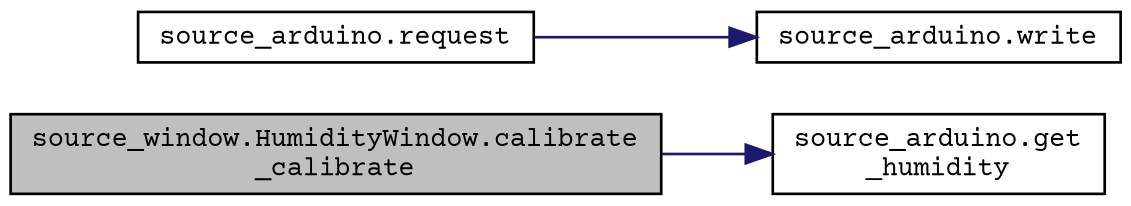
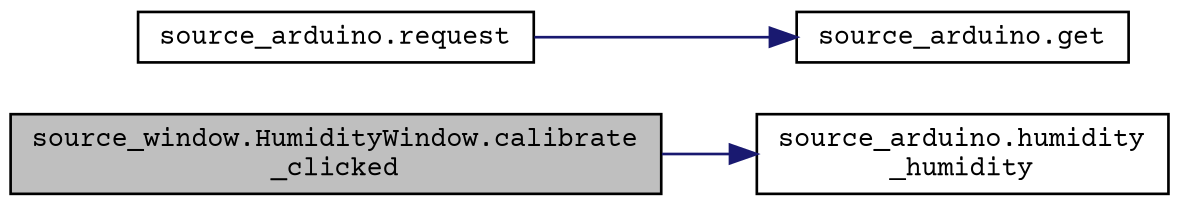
(939, 37) -> (963, 37)
(336, 154) -> (336, 154)
(939, 154) -> (963, 154)
